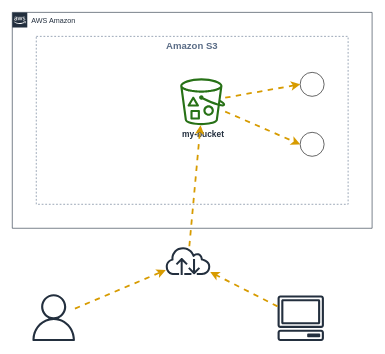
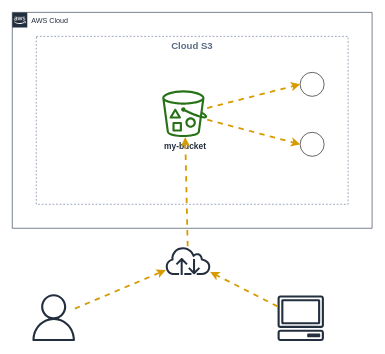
(51, 21) -> (48, 21)
(192, 46) -> (192, 46)
(203, 102) -> (185, 114)
